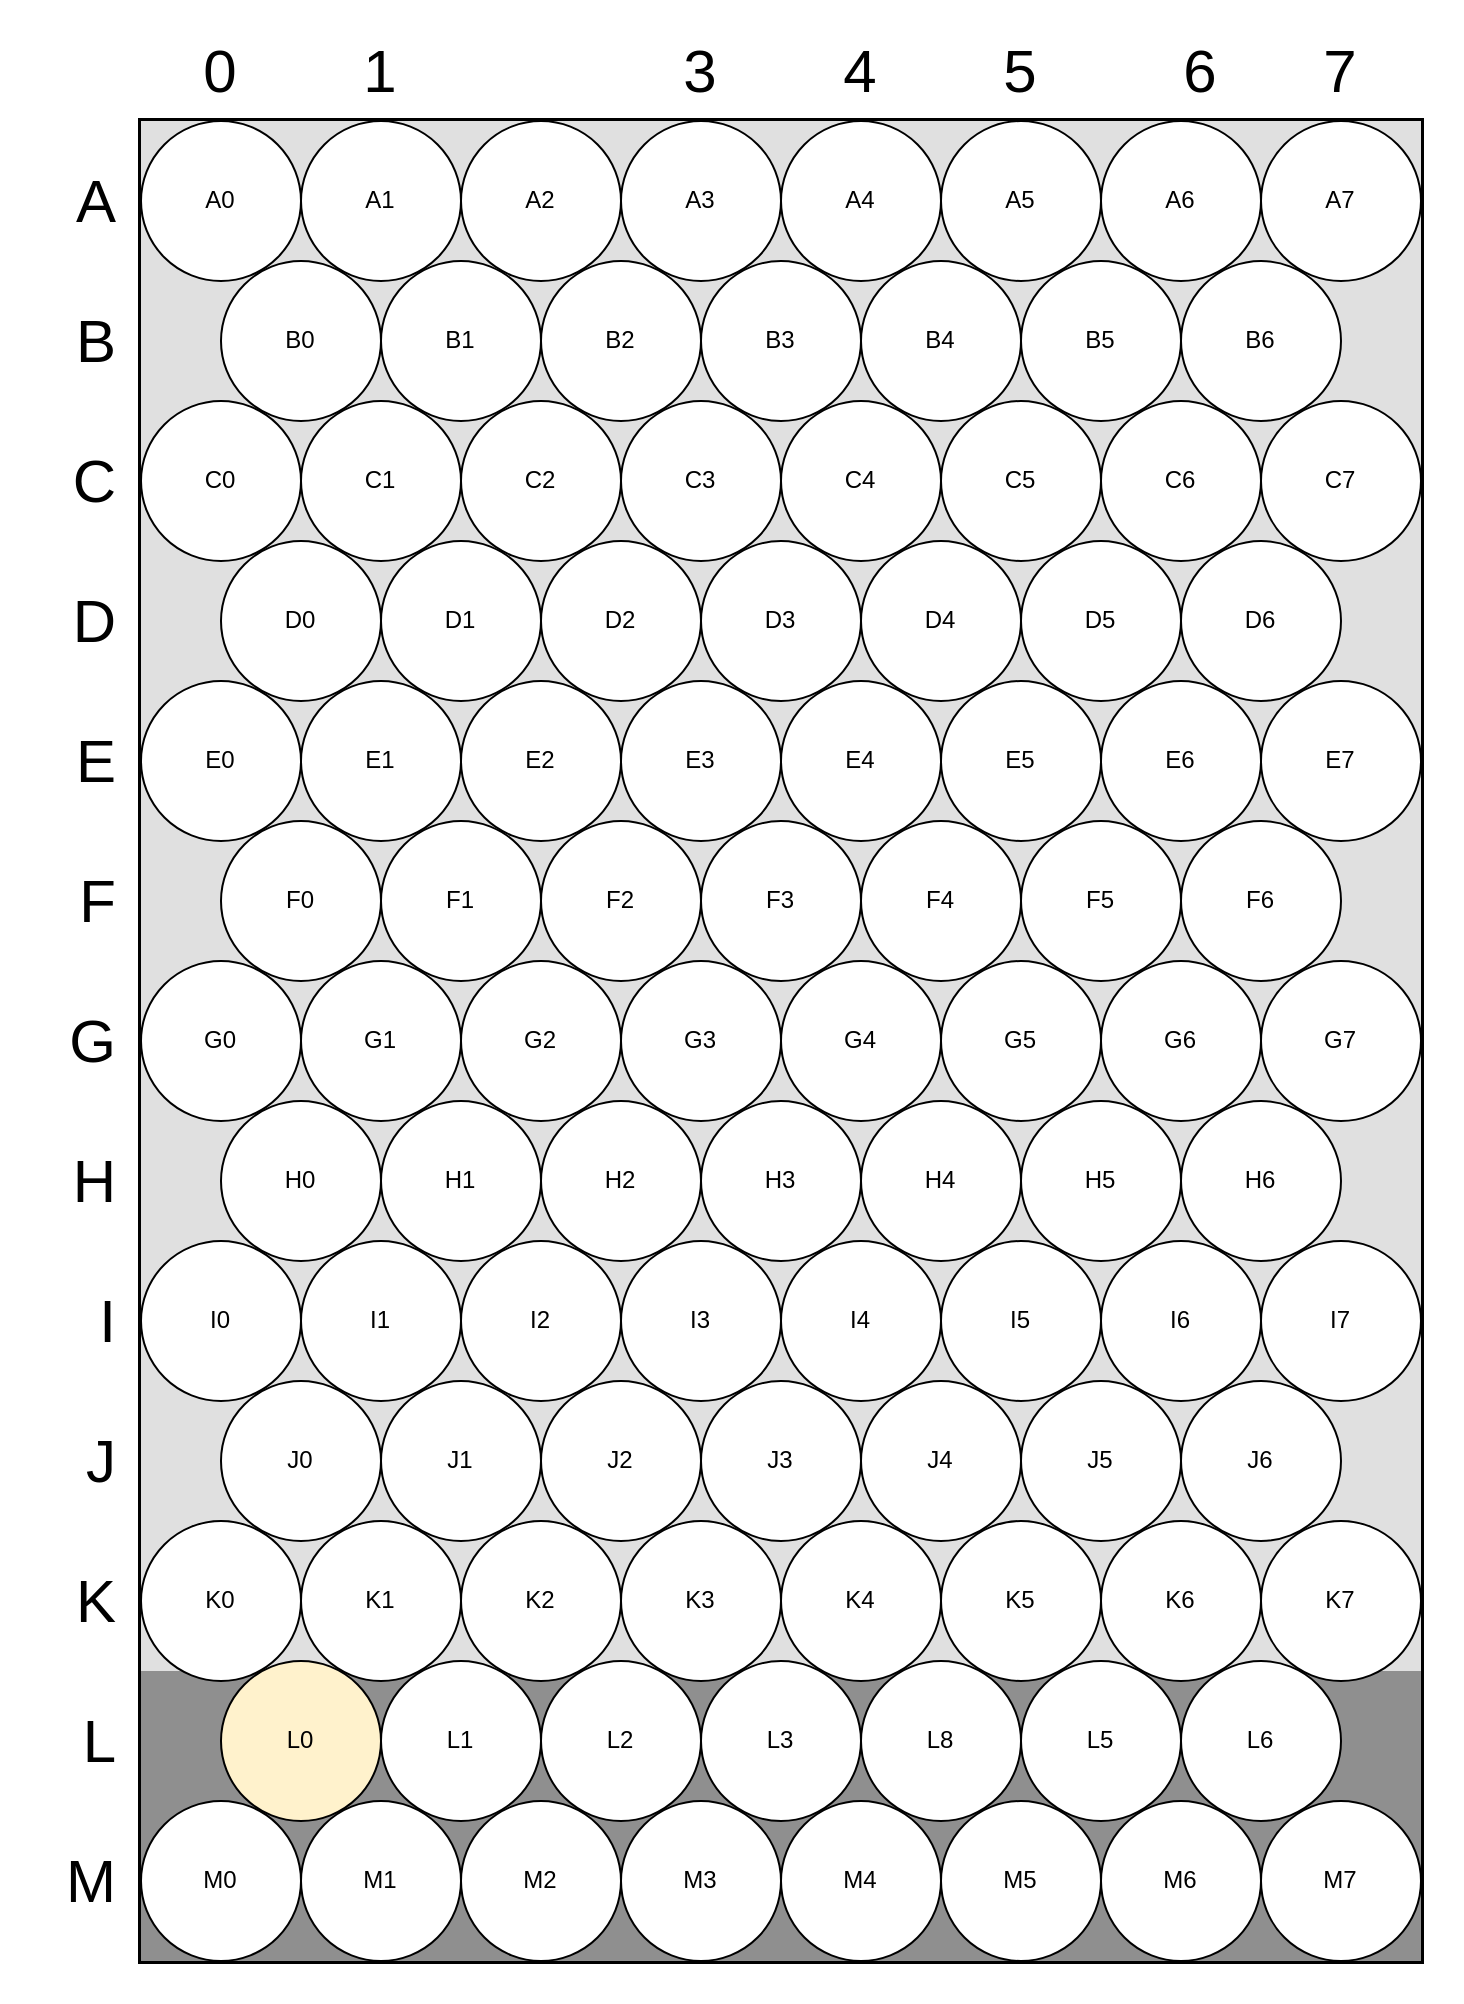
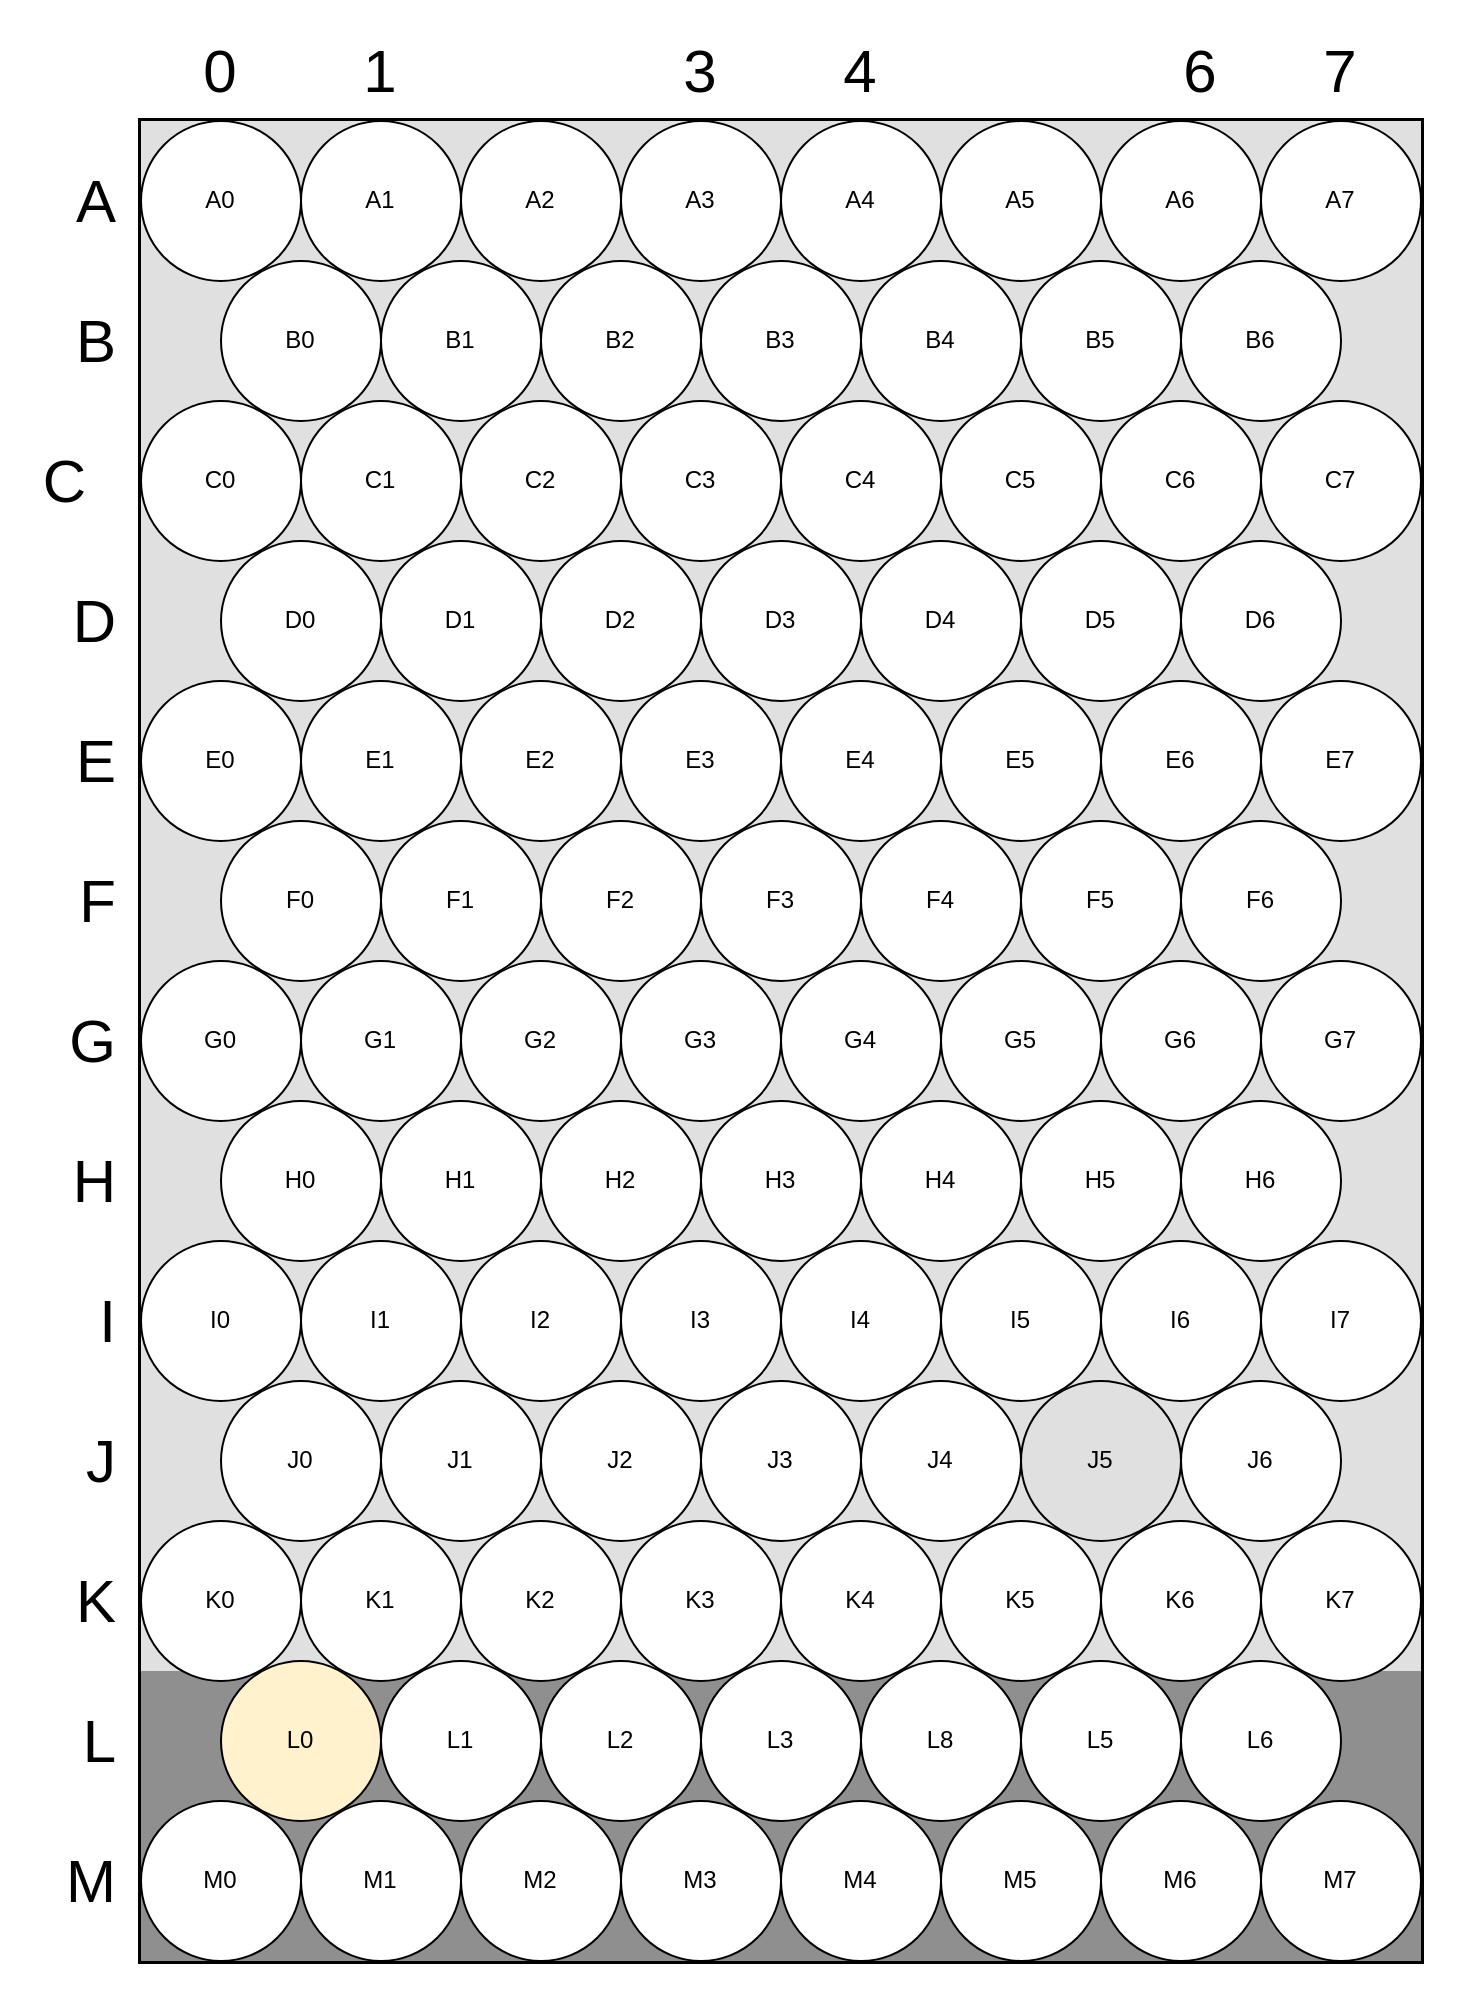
(1021, 71) -> none
(81, 481) -> (51, 481)
(1101, 1461) -> (1101, 1461)
